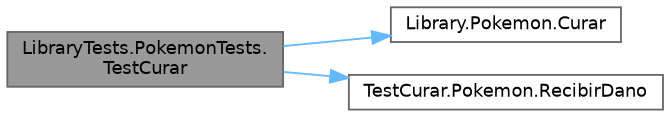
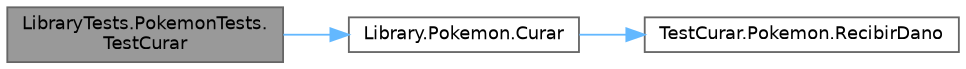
(307, 74) -> (603, 35)
